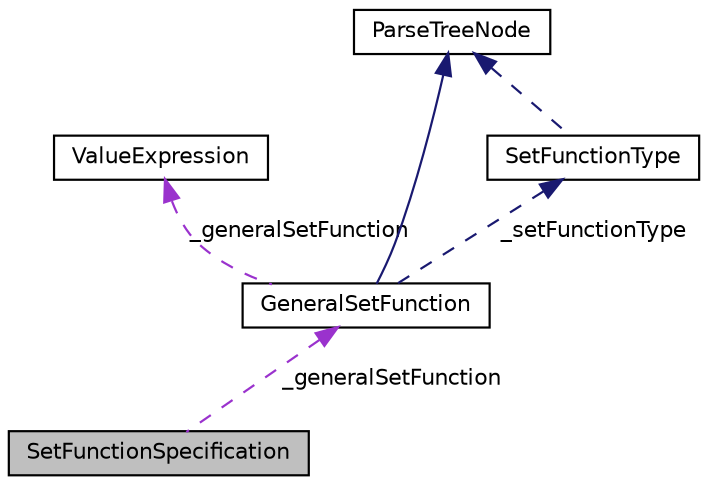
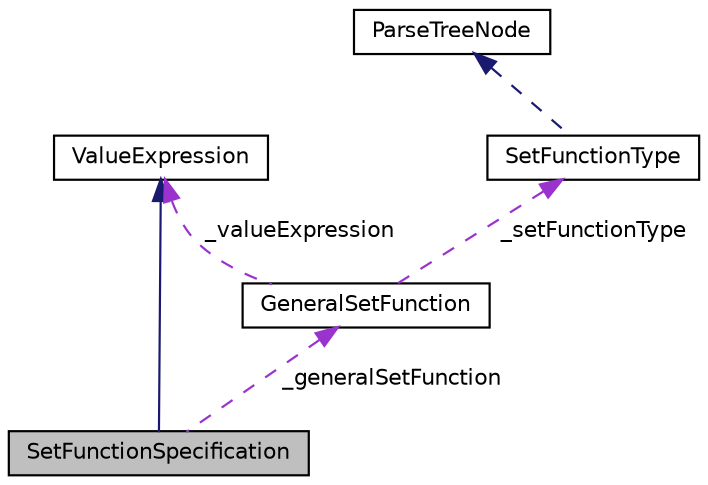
(416, 181) -> none
(297, 232) -> (297, 232)
(470, 238) -> (470, 238)
none -> (160, 317)
